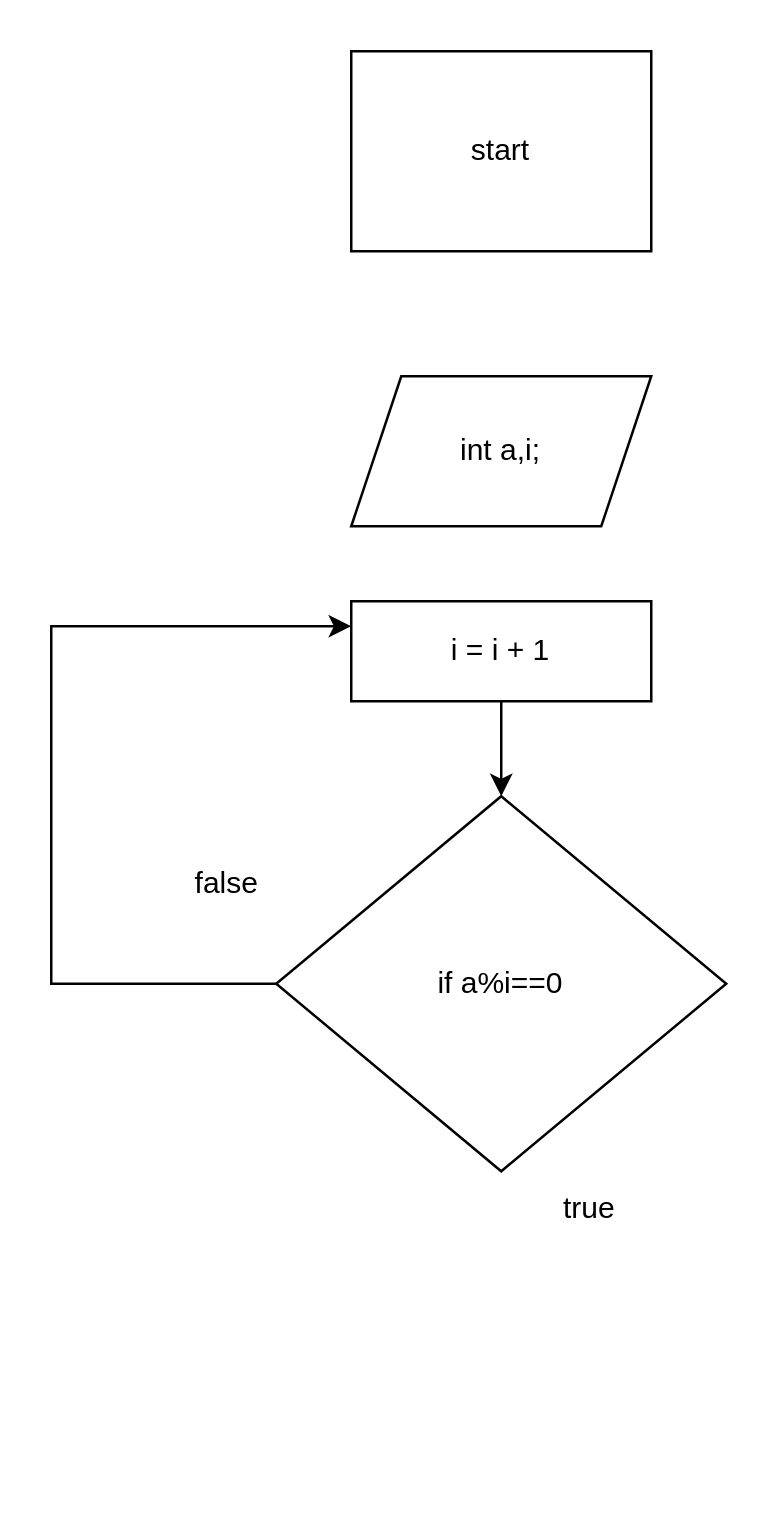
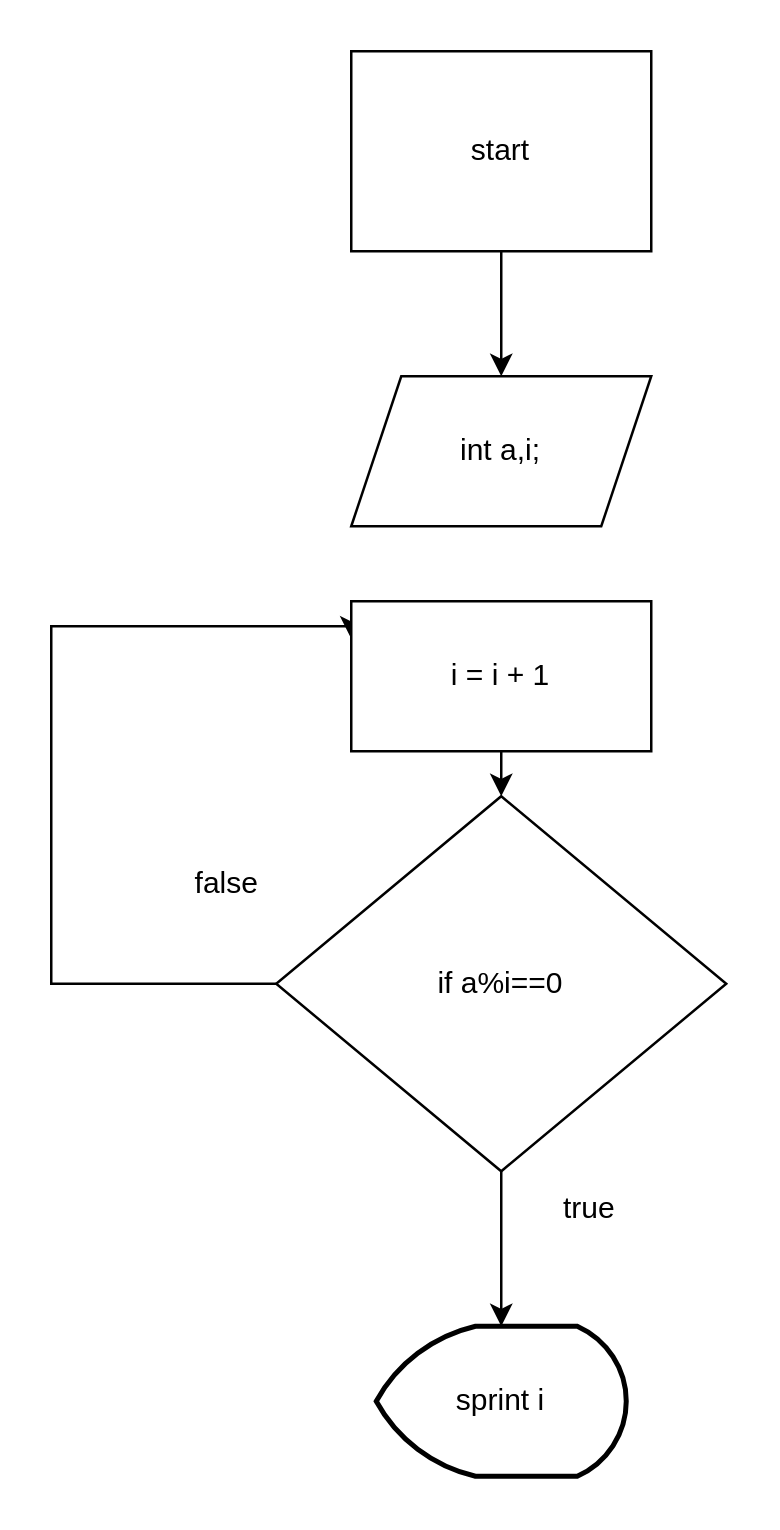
none -> (501, 305)
(501, 651) -> (501, 676)
none -> (501, 1240)
none -> (501, 1401)
